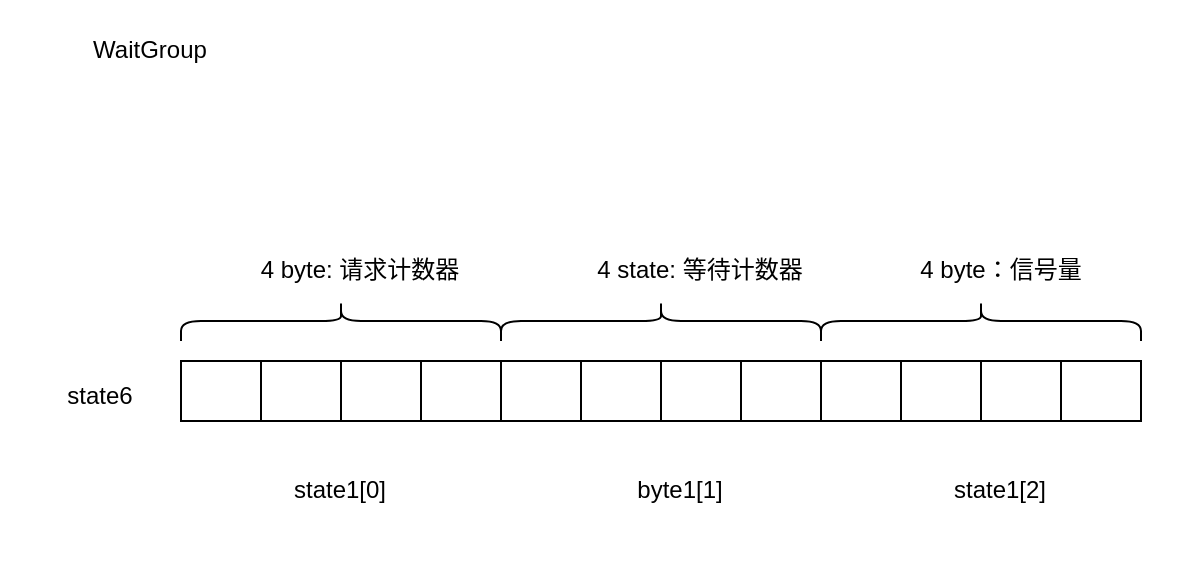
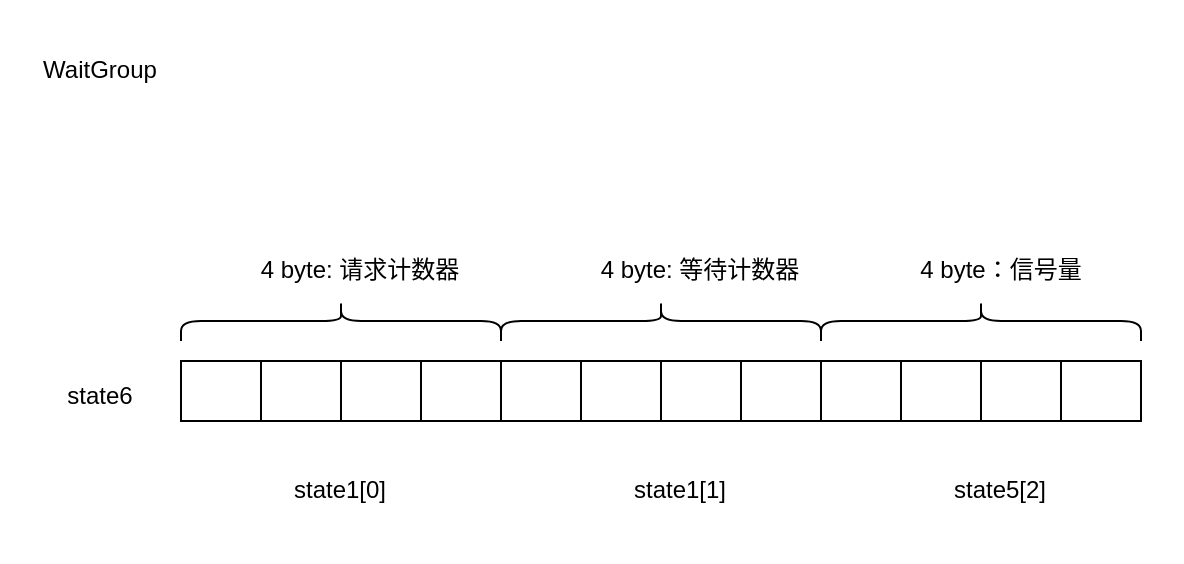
(151, 51) -> (101, 71)
(701, 271) -> (701, 271)
(681, 491) -> (681, 491)
(1001, 491) -> (1001, 491)
